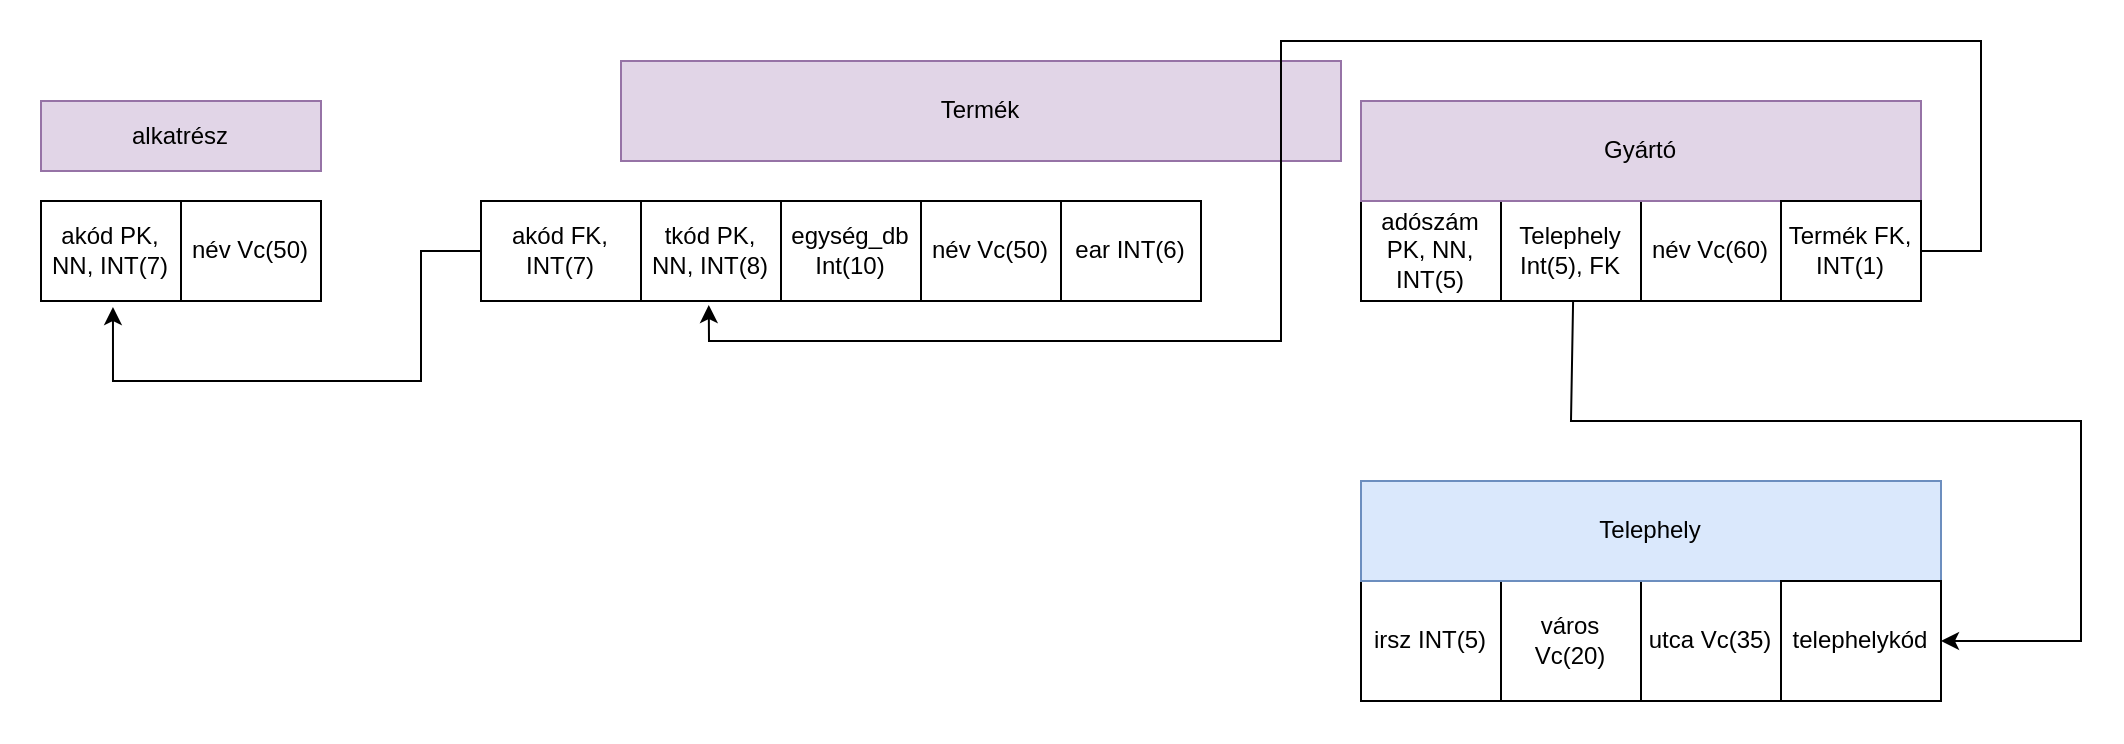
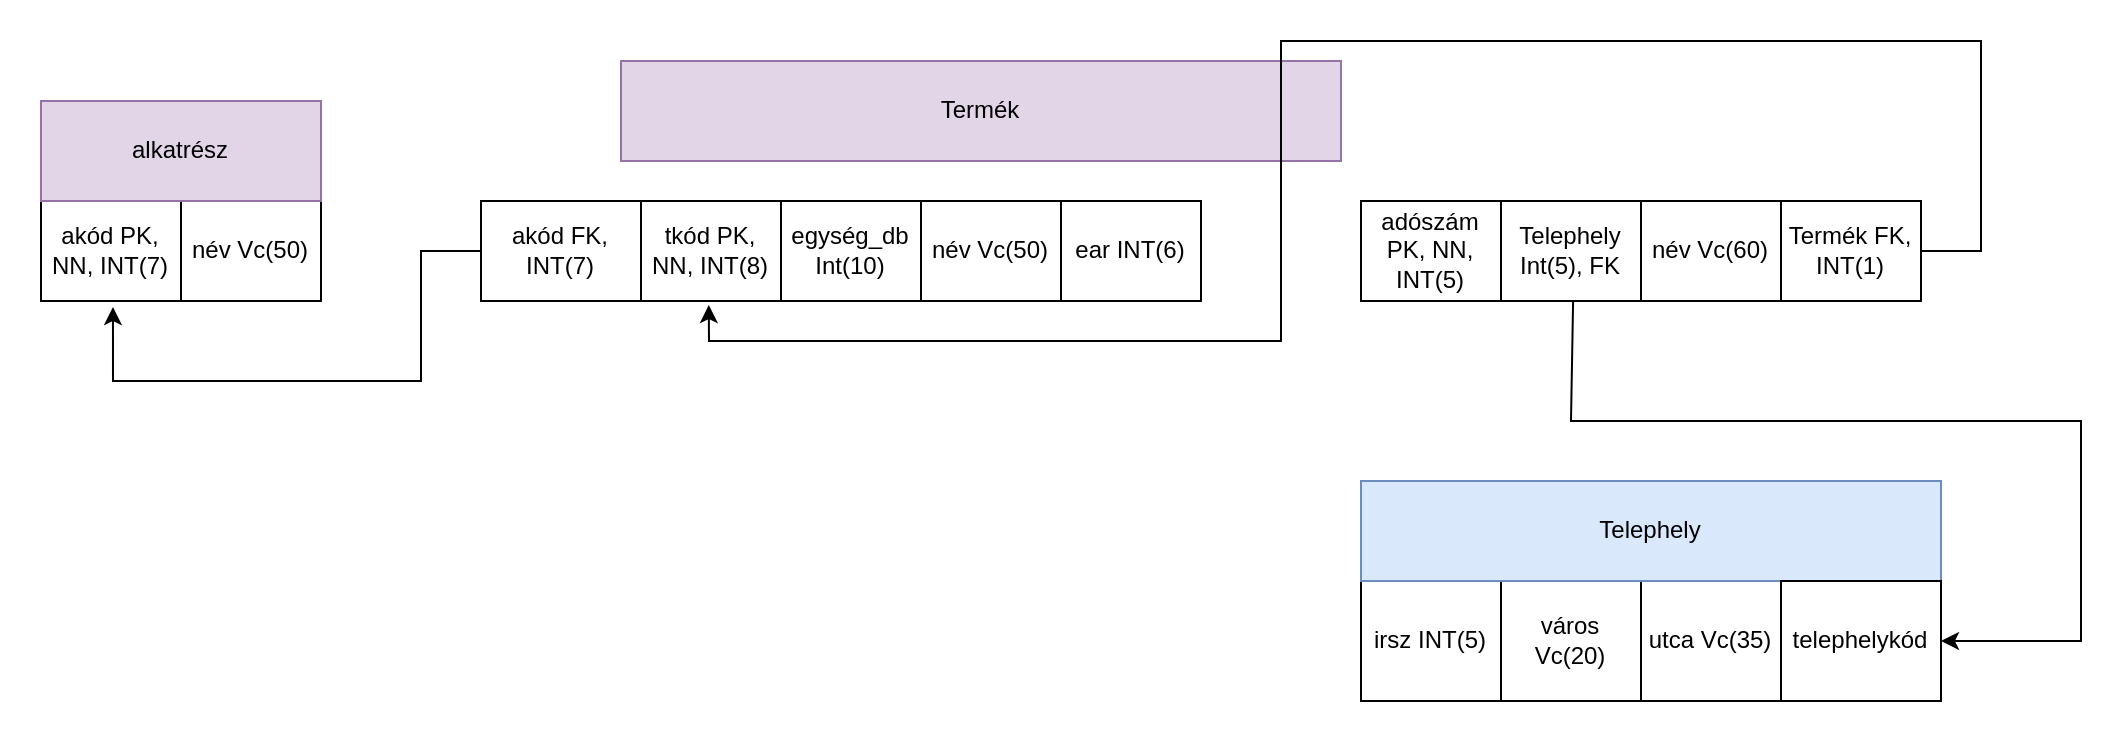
(181, 136) -> (181, 151)
(1641, 151) -> none
